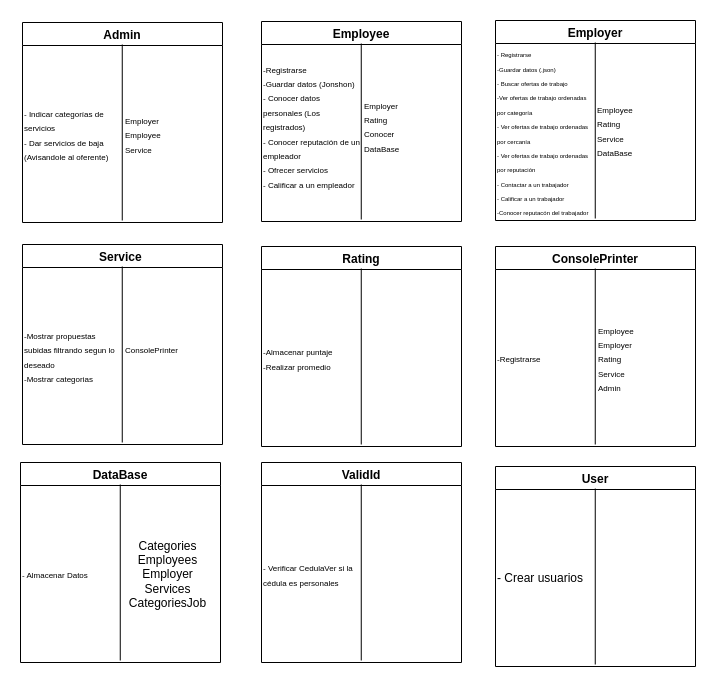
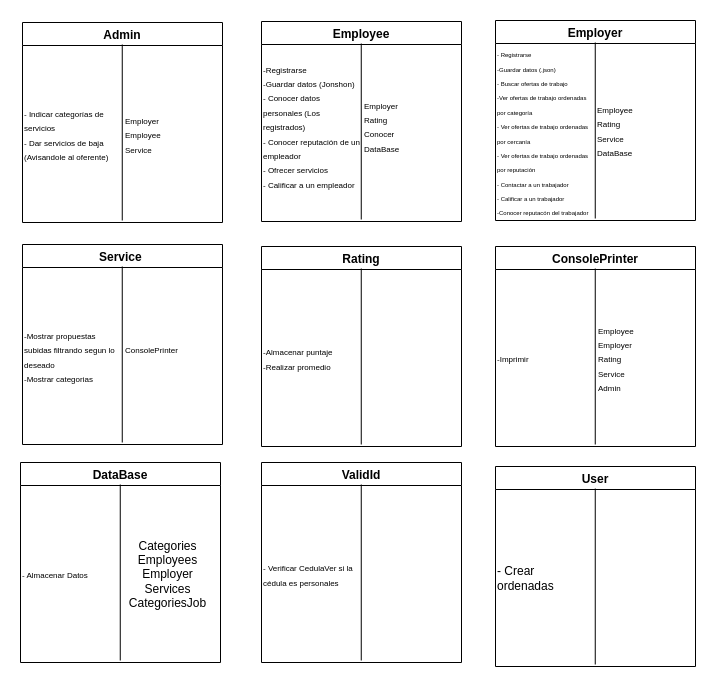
(536, 359) -> (525, 359)
(546, 579) -> (546, 579)
